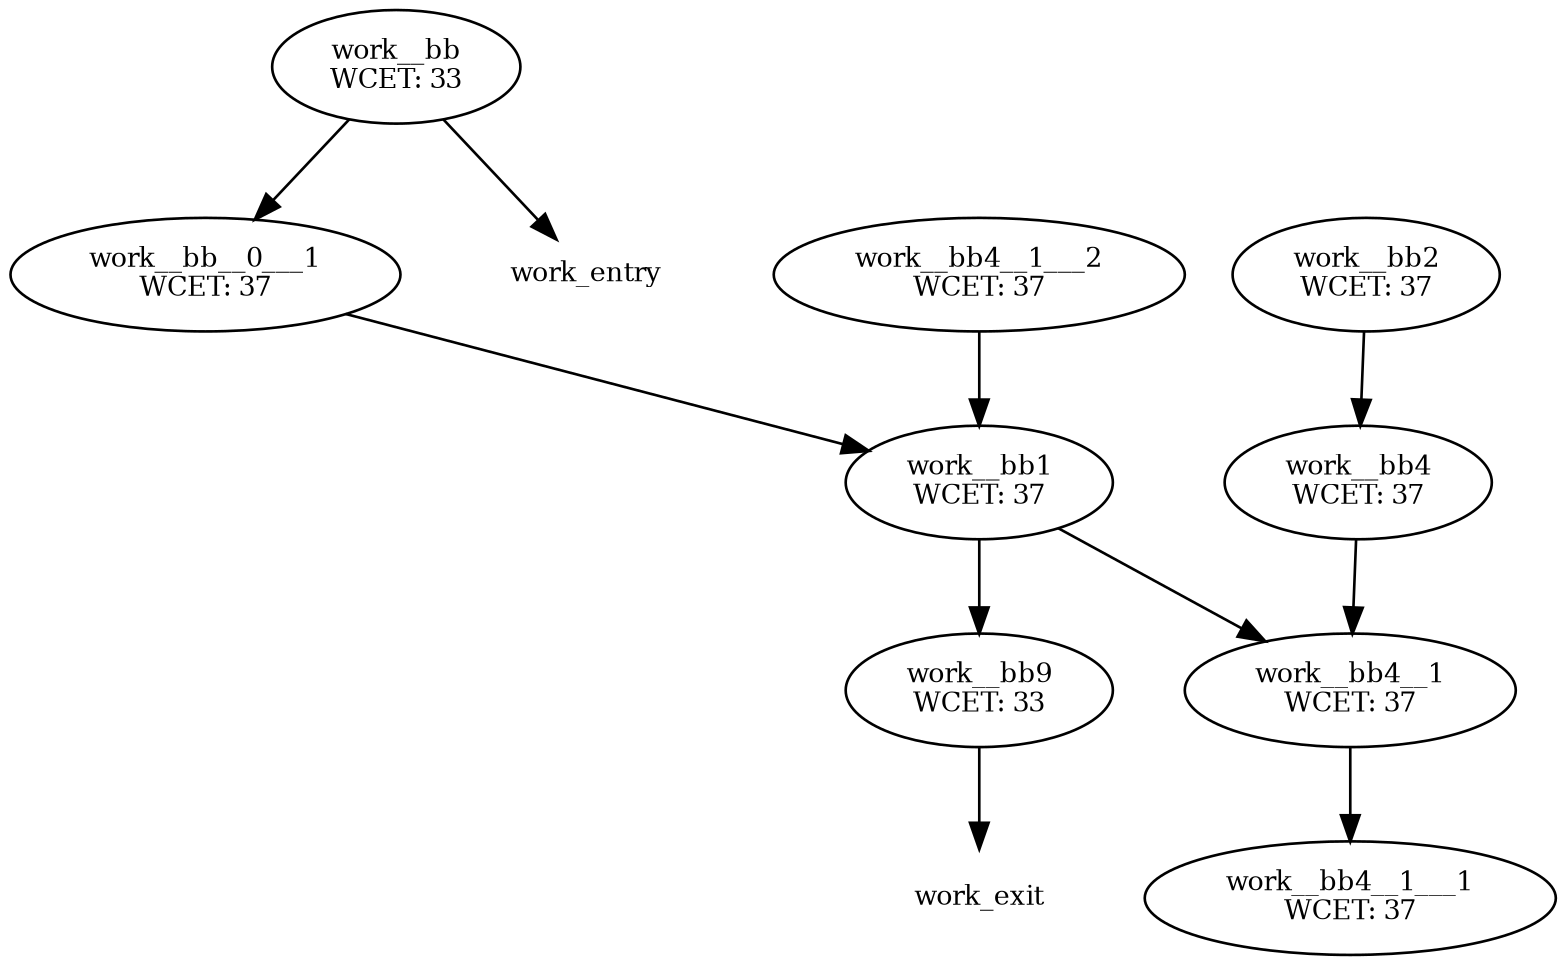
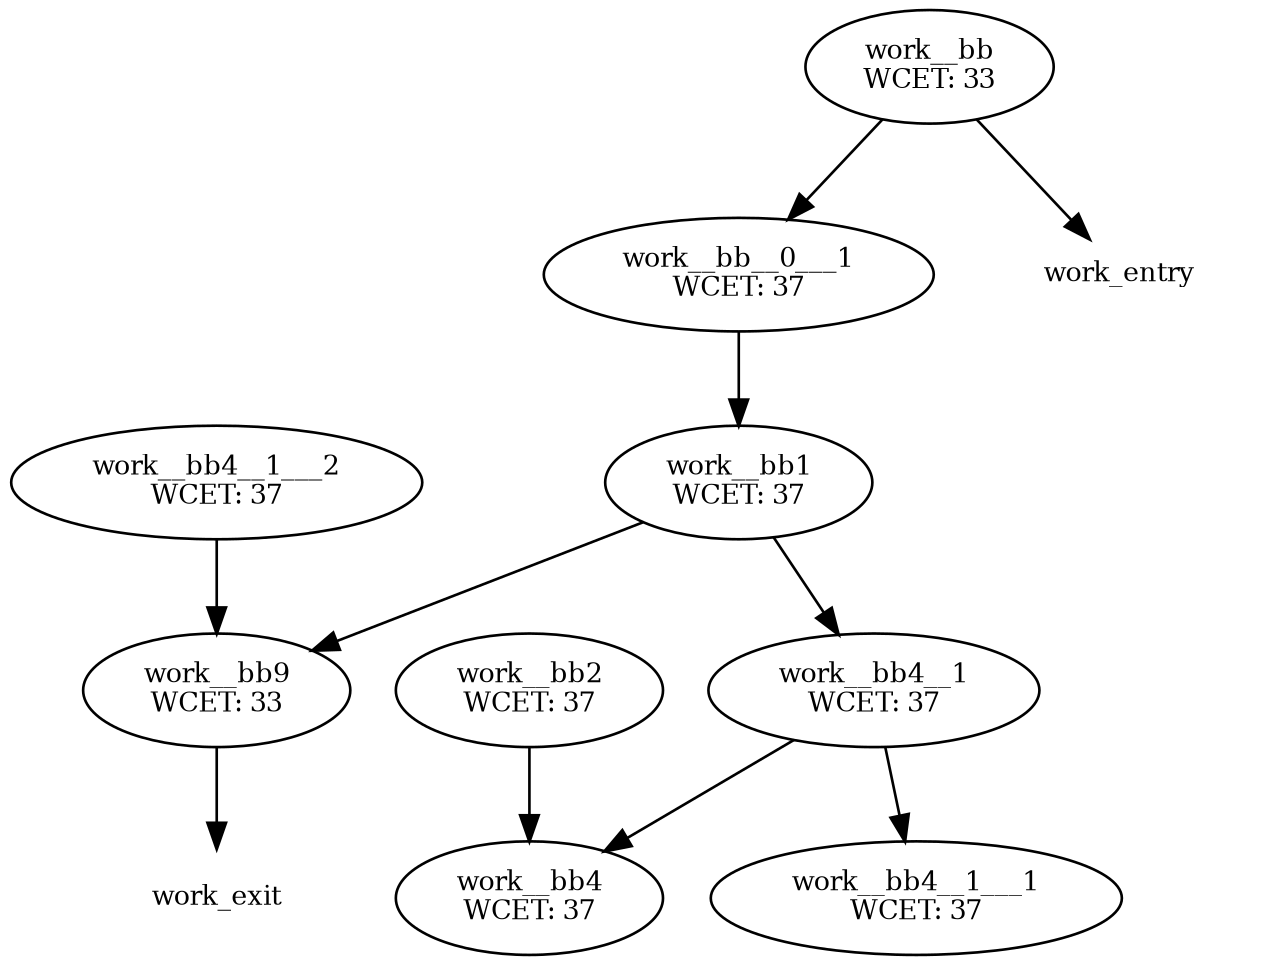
(979, 365) -> (217, 573)
(1355, 573) -> (711, 789)
